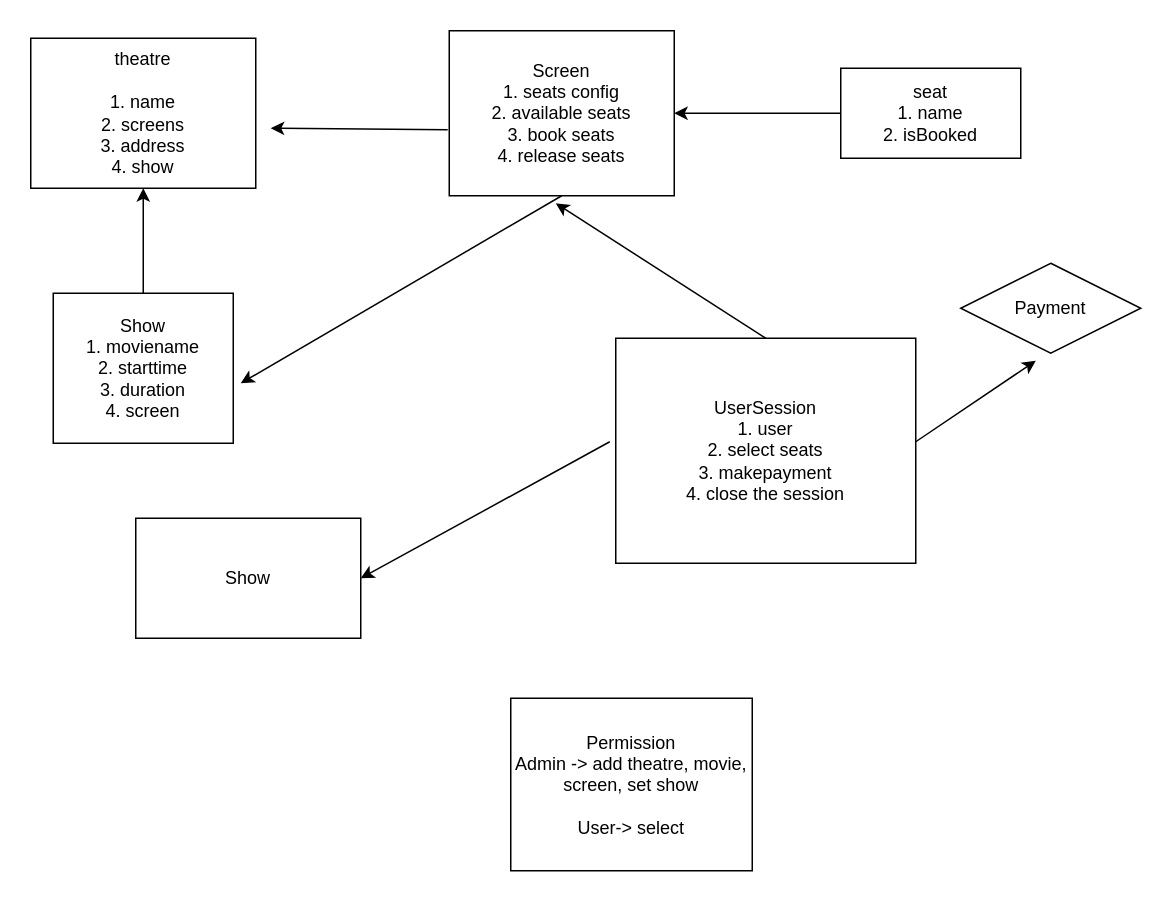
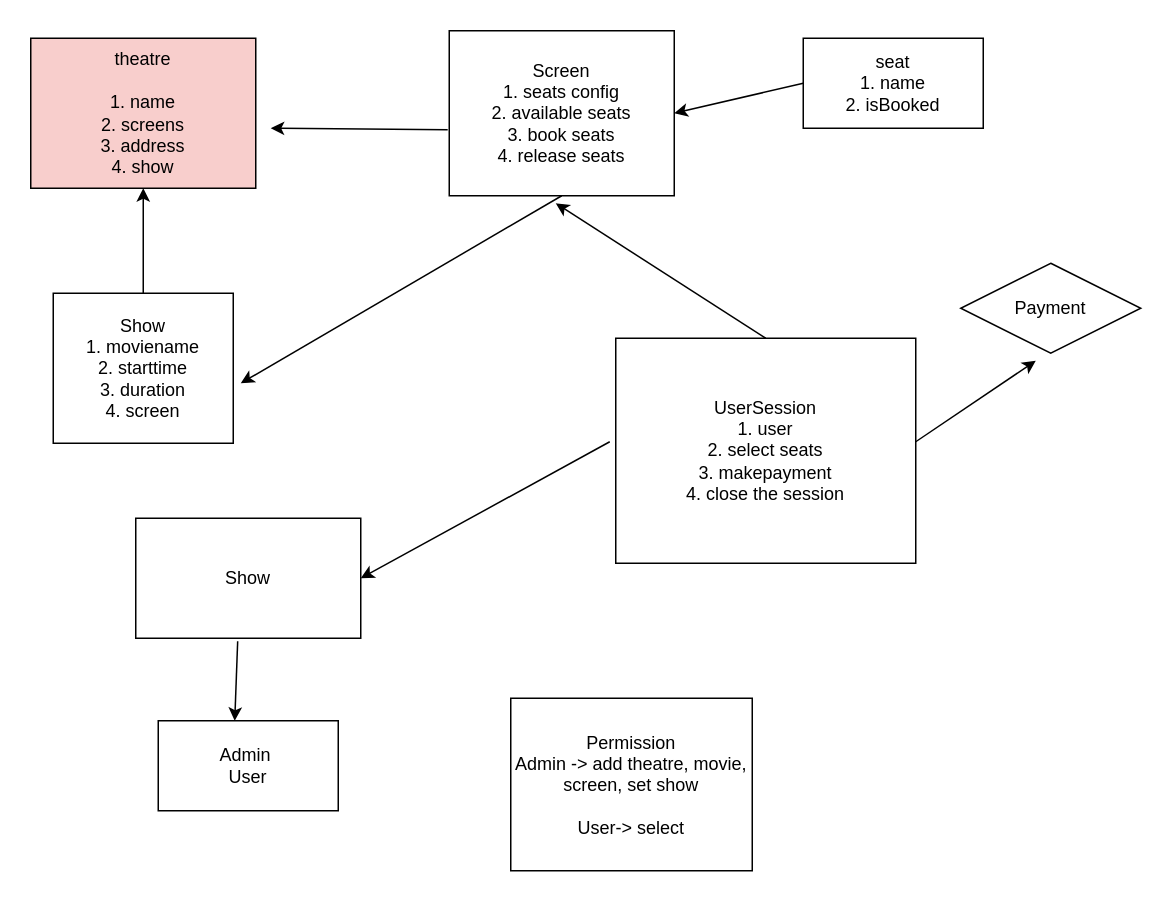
(143, 113) -> (143, 113)
(931, 113) -> (893, 83)
none -> (236, 676)
none -> (248, 766)
